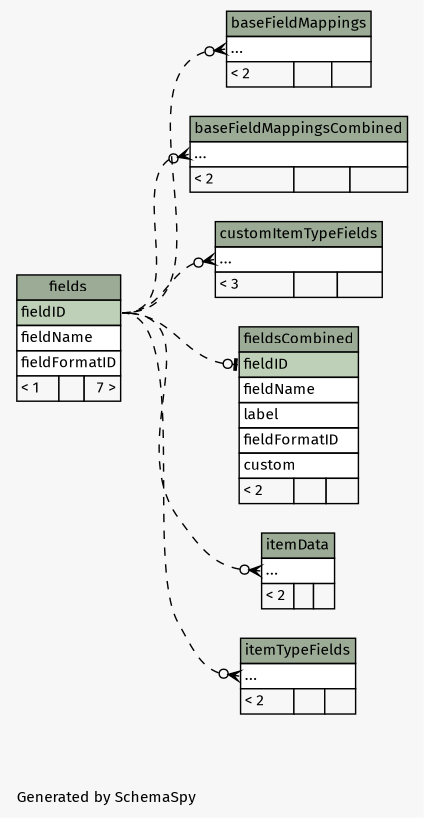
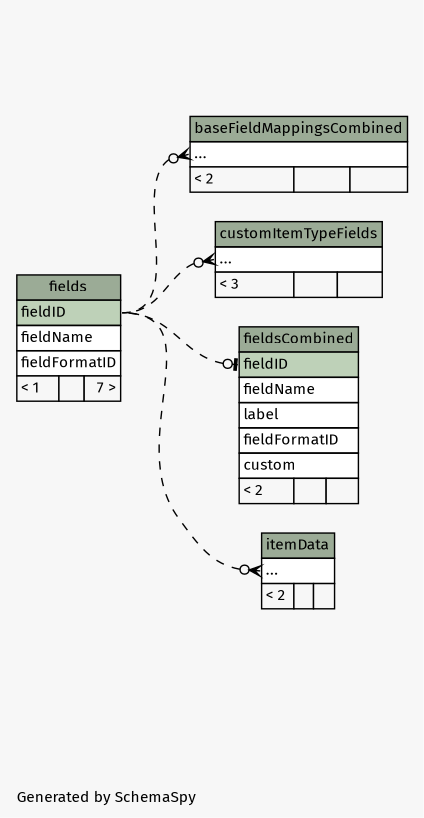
(298, 49) -> none
(298, 676) -> none
